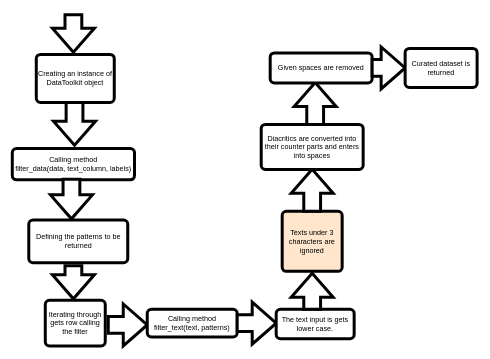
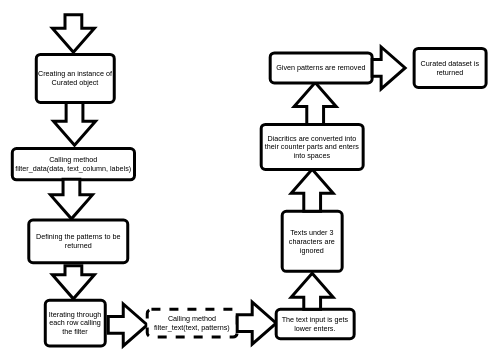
(321, 68) -> (321, 68)
(441, 68) -> (450, 68)
(75, 78) -> (75, 78)
(312, 241) -> (312, 241)
(75, 323) -> (75, 323)
(192, 323) -> (192, 323)
(315, 324) -> (315, 324)
